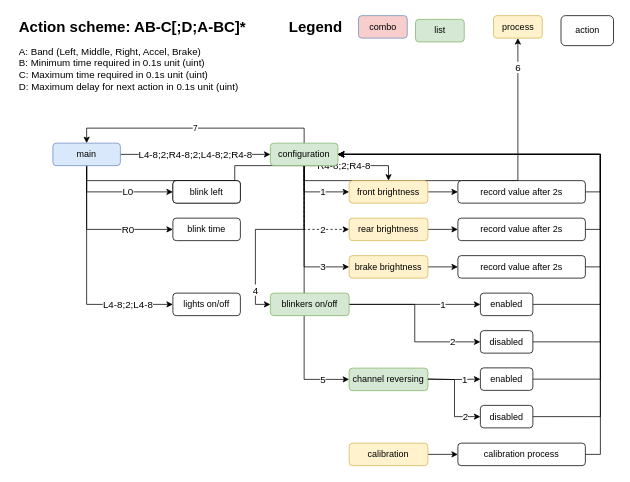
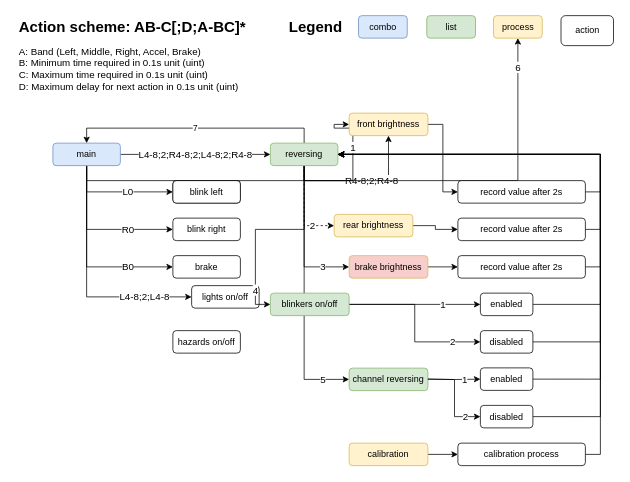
(383, 27) -> (383, 27)
(440, 30) -> (451, 27)
(304, 154) -> (304, 154)
(389, 192) -> (389, 124)
(207, 229) -> (207, 229)
(389, 229) -> (374, 225)
none -> (128, 267)
none -> (207, 267)
(389, 267) -> (389, 267)
(207, 304) -> (225, 297)
none -> (207, 342)
